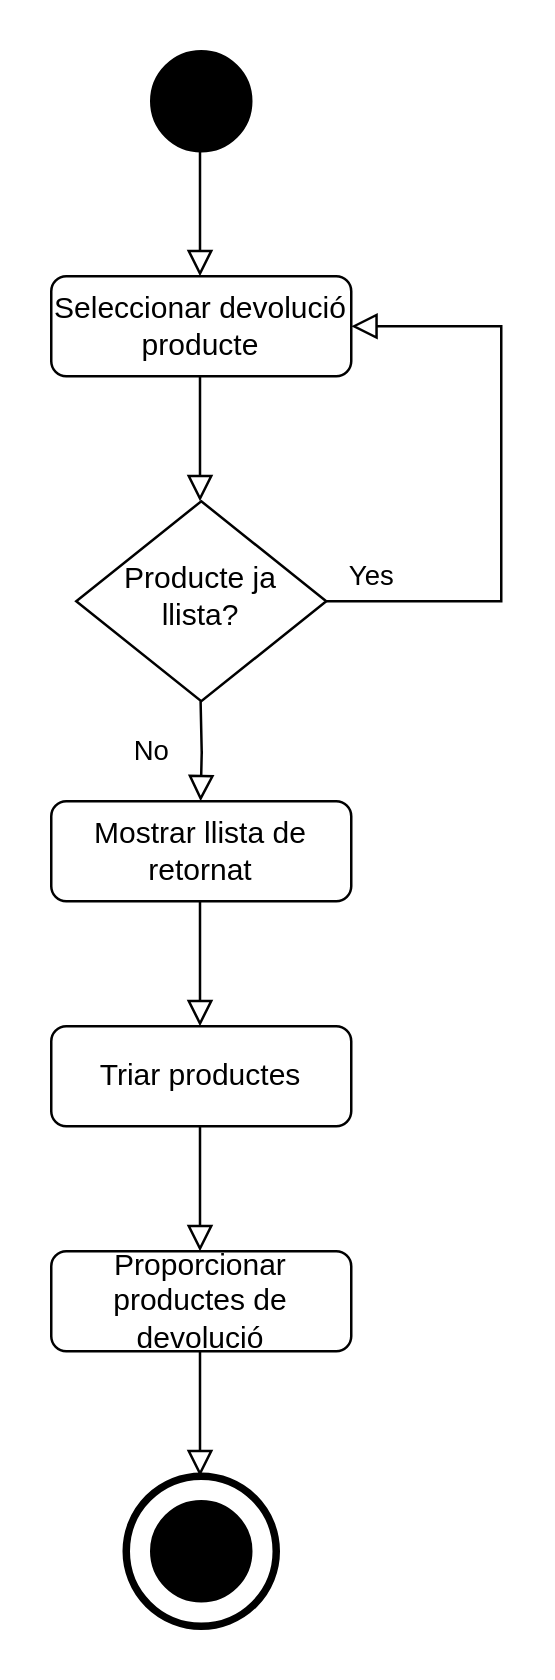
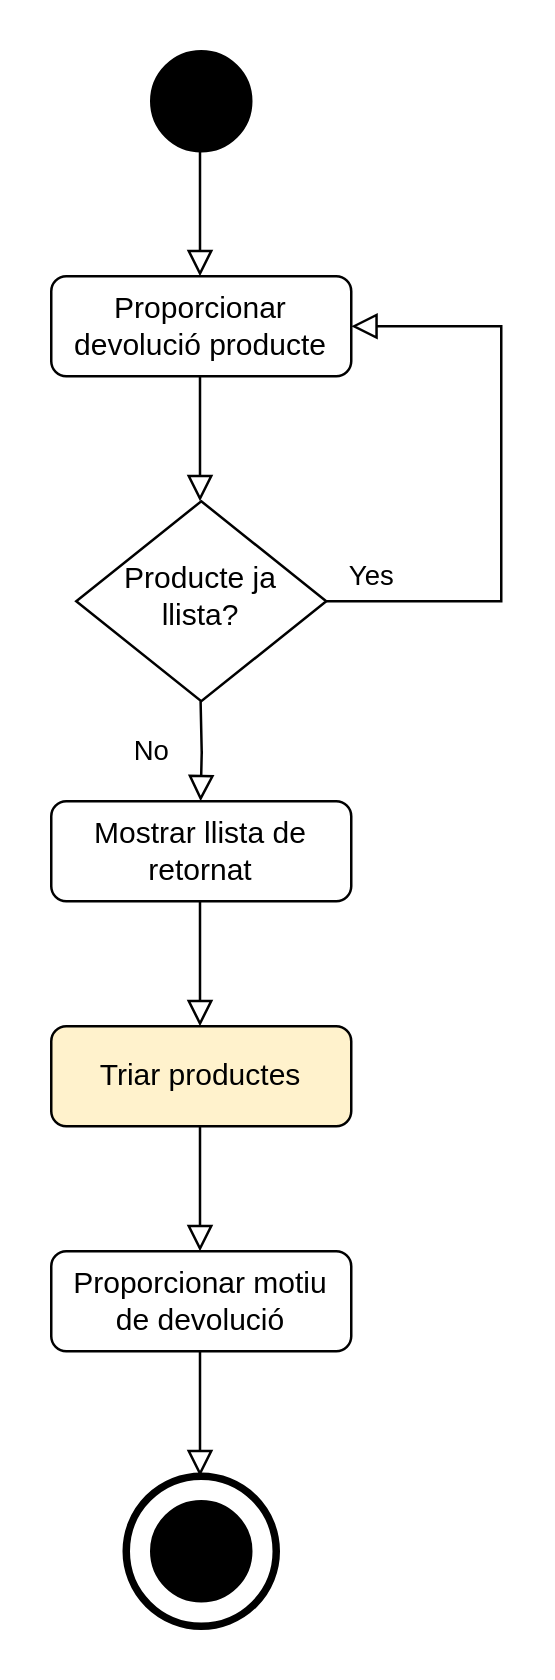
(201, 326) -> (201, 326)
(201, 1076) -> (201, 1076)
(201, 1301) -> (201, 1301)
